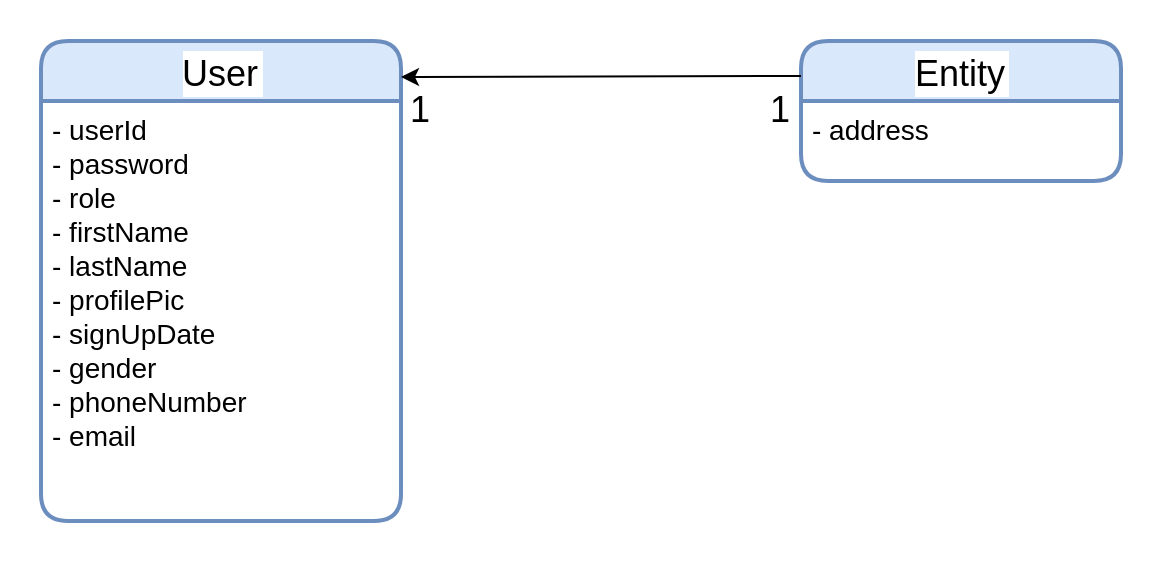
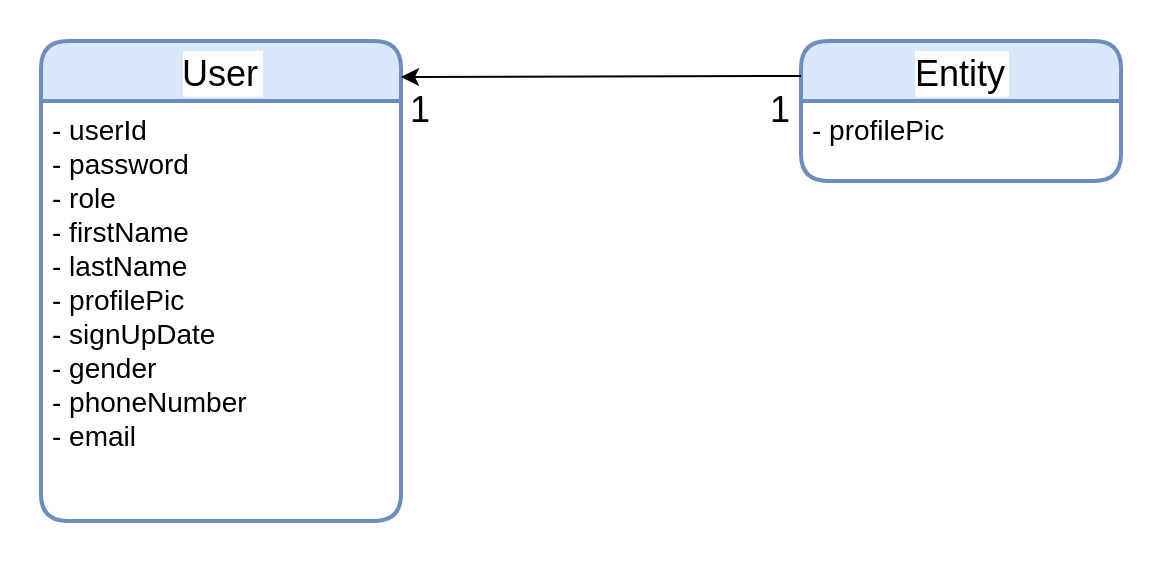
(879, 131) -> (892, 131)
